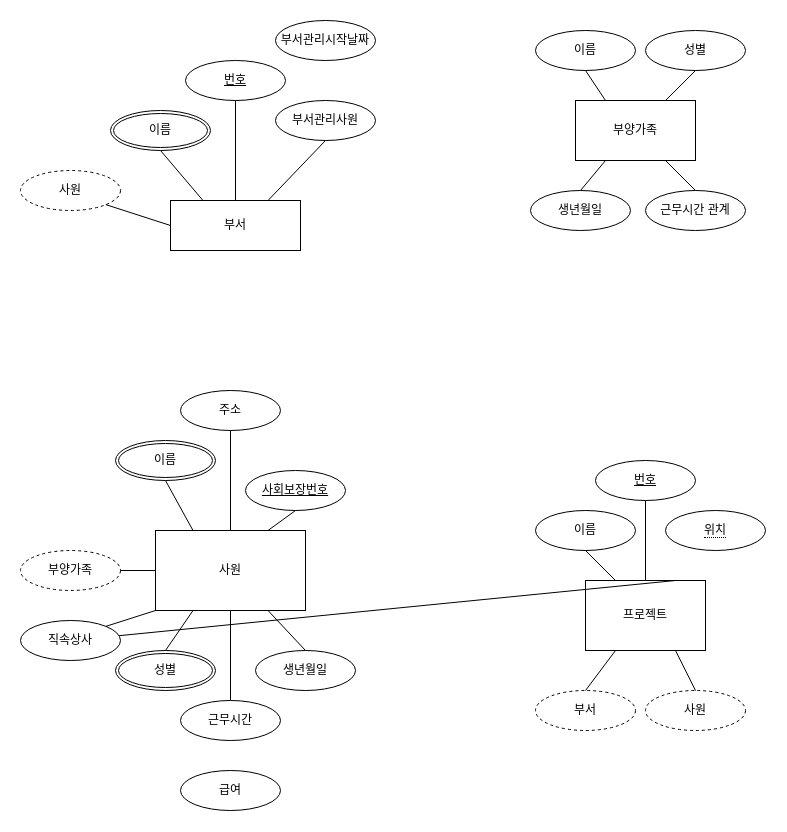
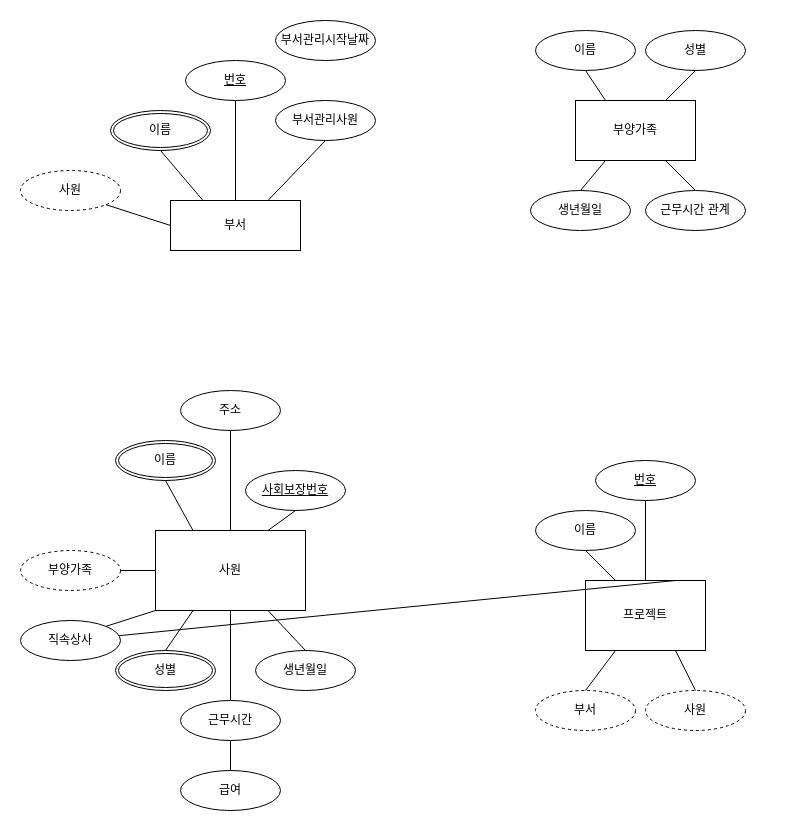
(716, 531) -> none
none -> (231, 756)
